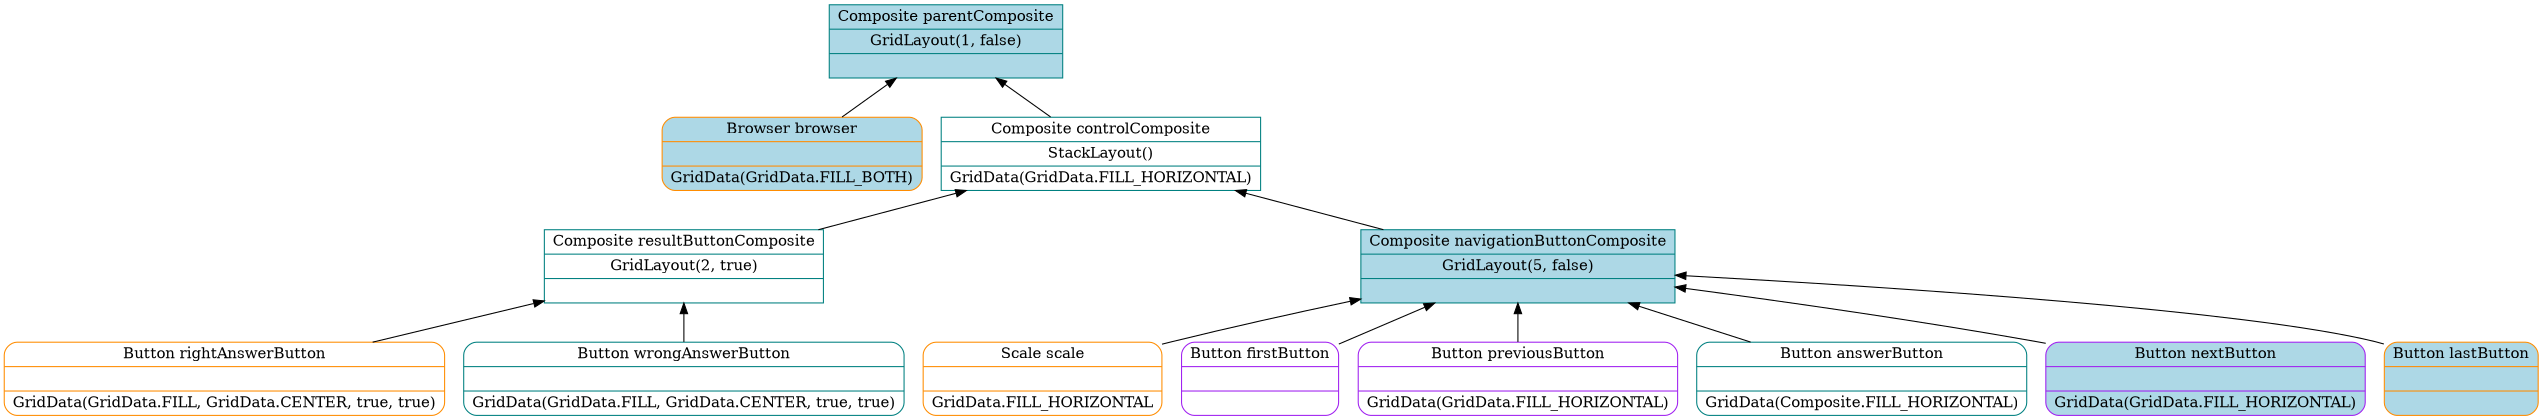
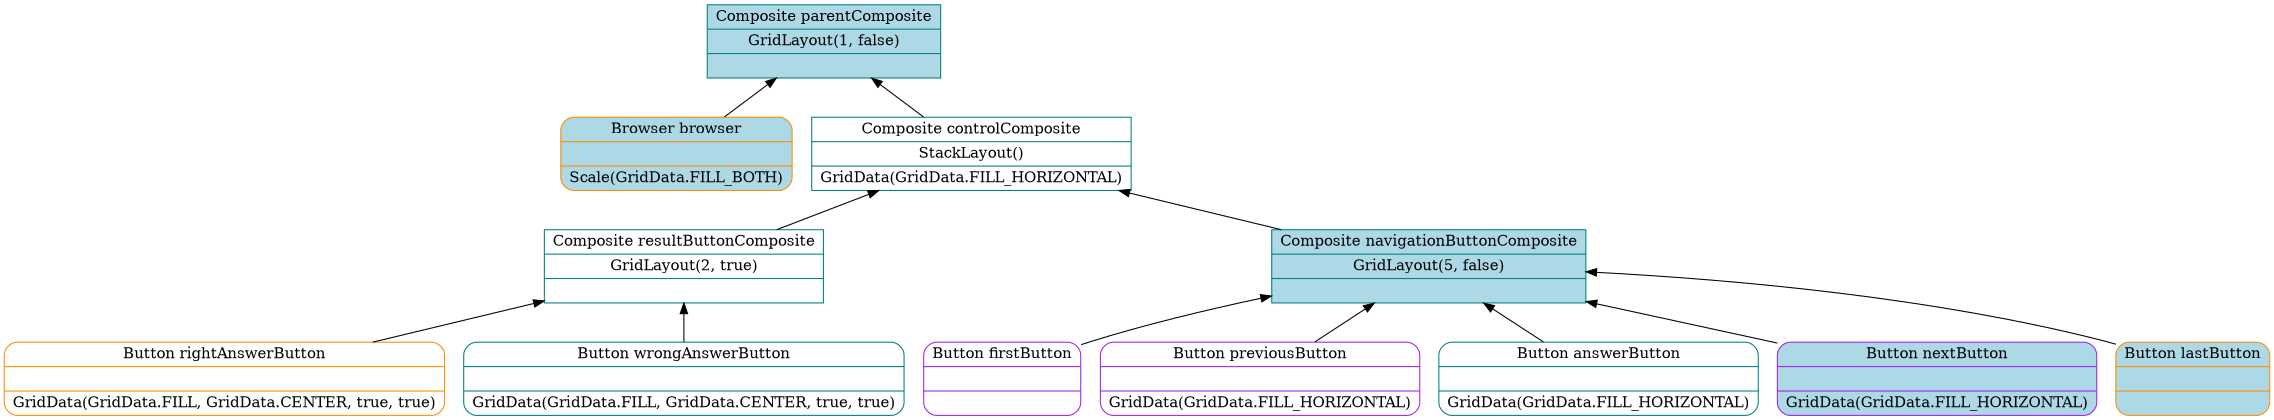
(792, 178) -> (676, 178)
(1043, 379) -> none
(1862, 403) -> (1599, 403)
